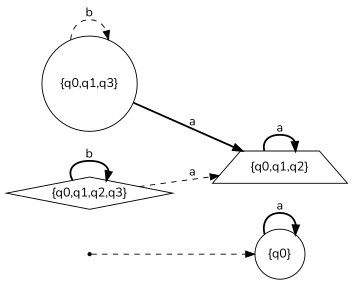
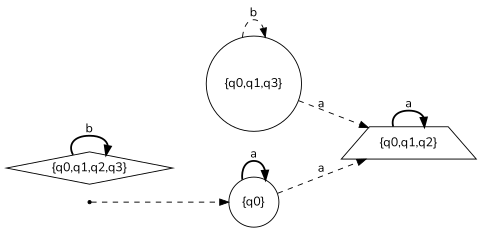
(184, 125) -> (329, 113)
(175, 182) -> (318, 178)
